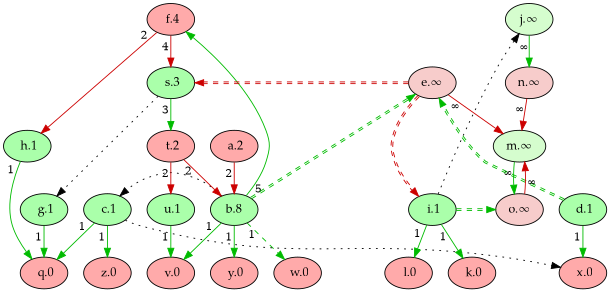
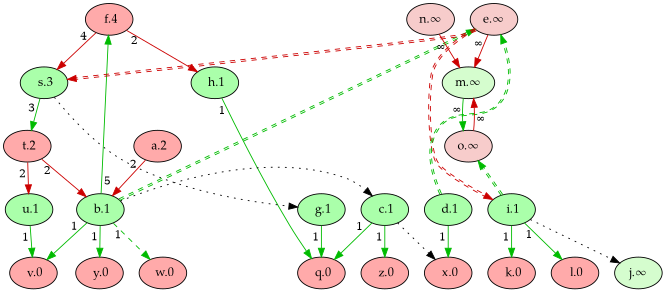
(529, 47) -> none
(234, 210) -> (100, 210)
